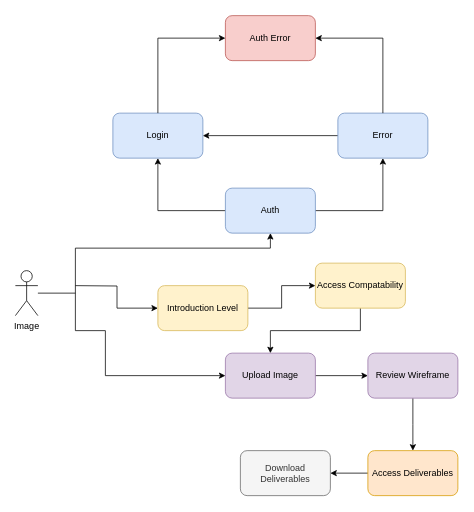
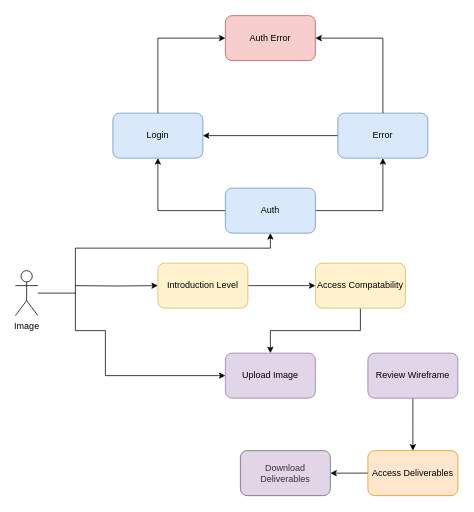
(203, 308) -> (203, 285)
(339, 375) -> none
(285, 473) -> (285, 473)
